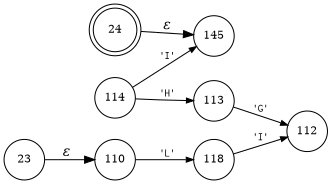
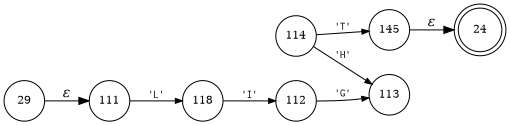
(162, 33) -> (427, 30)
(167, 56) -> (343, 27)
(257, 115) -> (339, 101)
(24, 160) -> (24, 101)
(115, 160) -> (110, 101)
